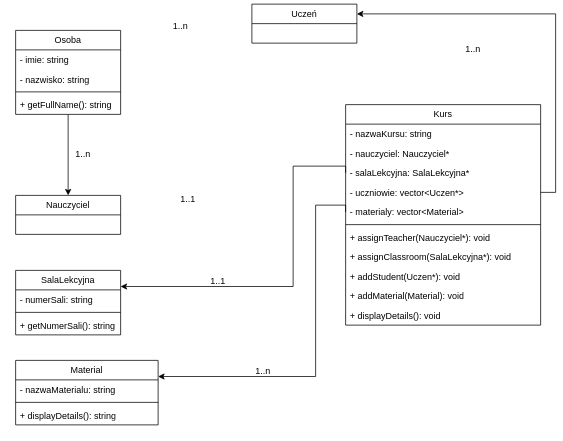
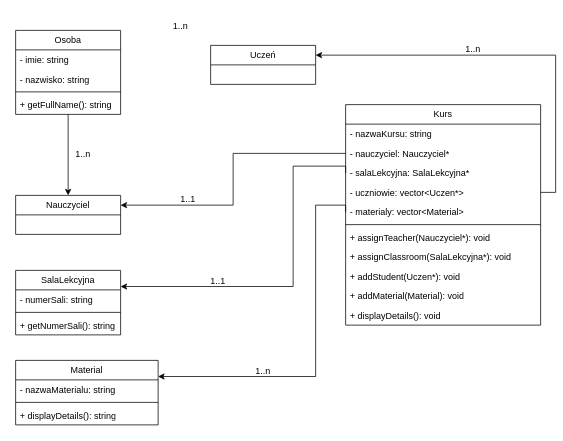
(304, 24) -> (263, 65)
none -> (288, 153)
